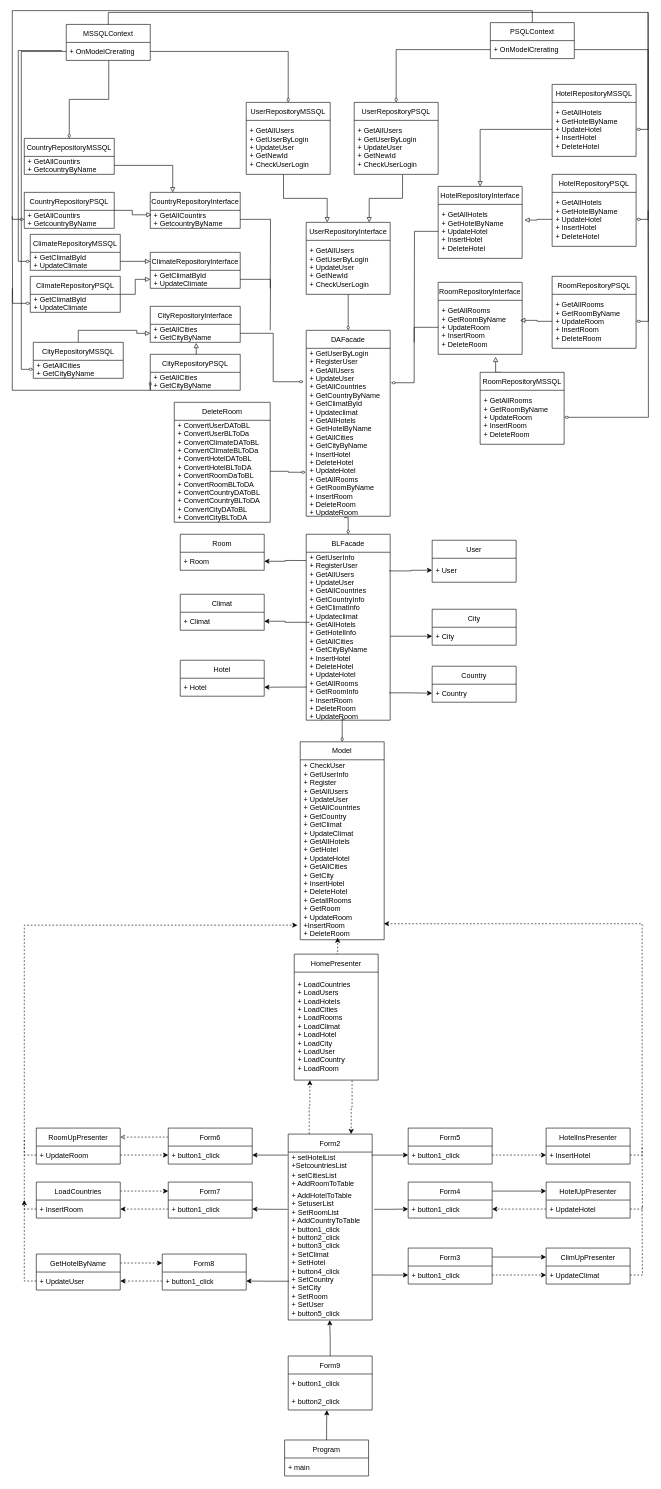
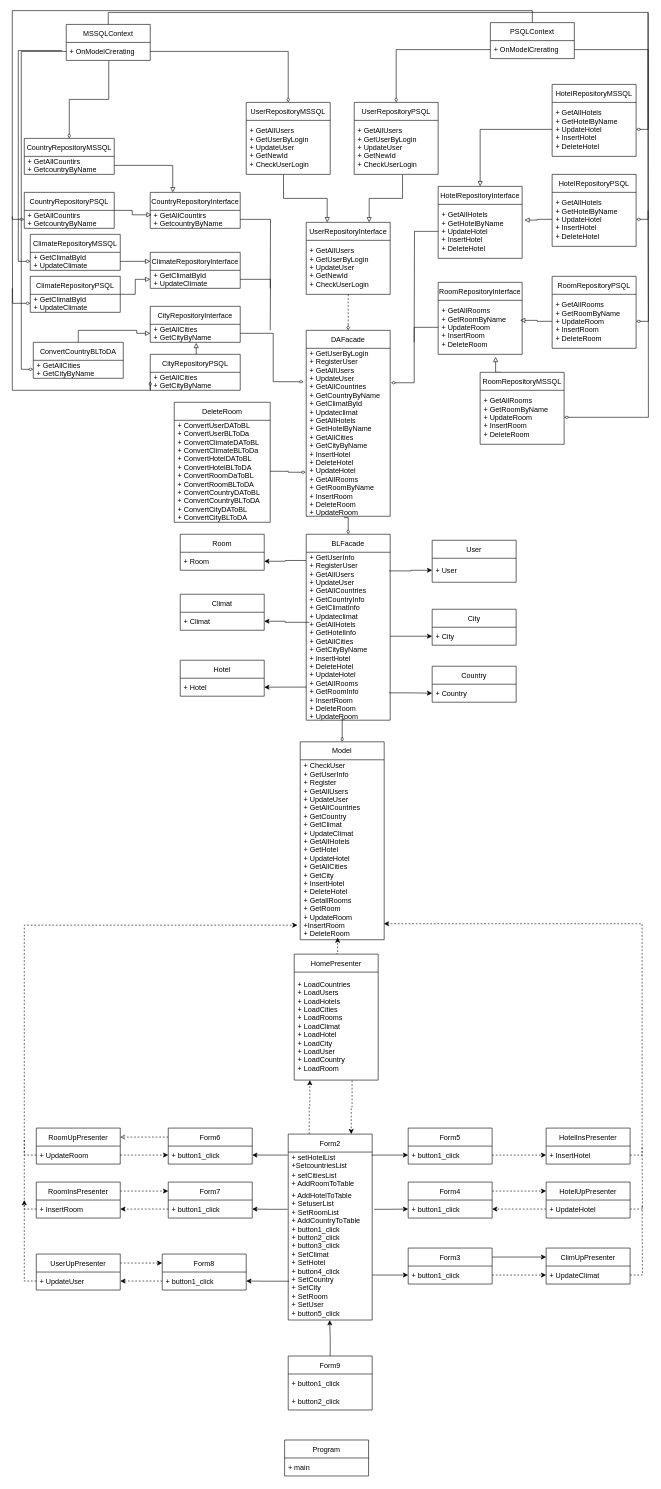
(348, 310) -> (348, 310)
(78, 352) -> (78, 352)
(517, 1191) -> (517, 1191)
(78, 1192) -> (78, 1192)
(78, 1264) -> (78, 1264)
(327, 1427) -> none
